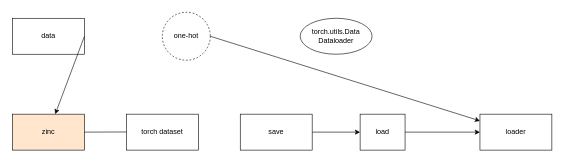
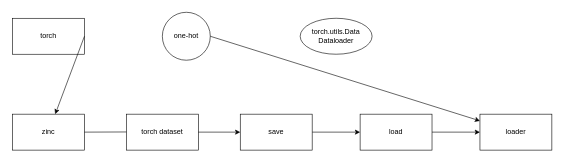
(48, 36) -> (48, 36)
(186, 36) -> (186, 36)
(48, 132) -> (48, 132)
none -> (234, 132)
(383, 132) -> (396, 132)
